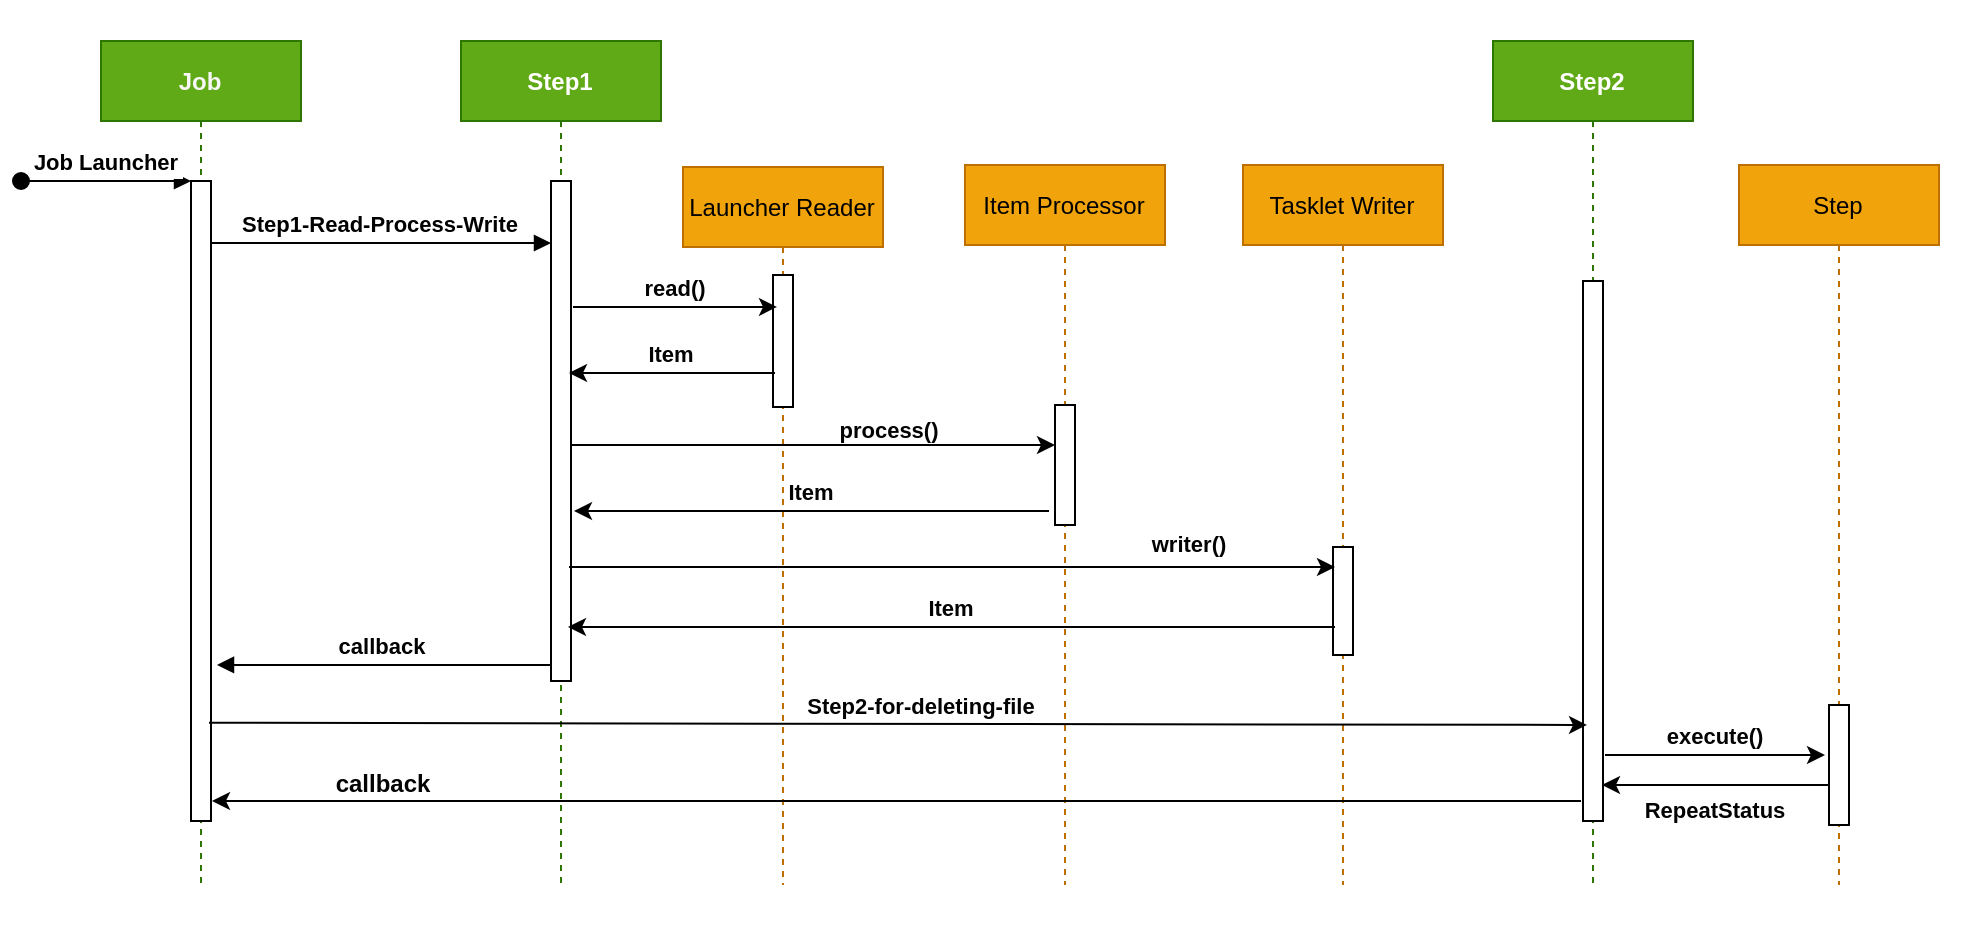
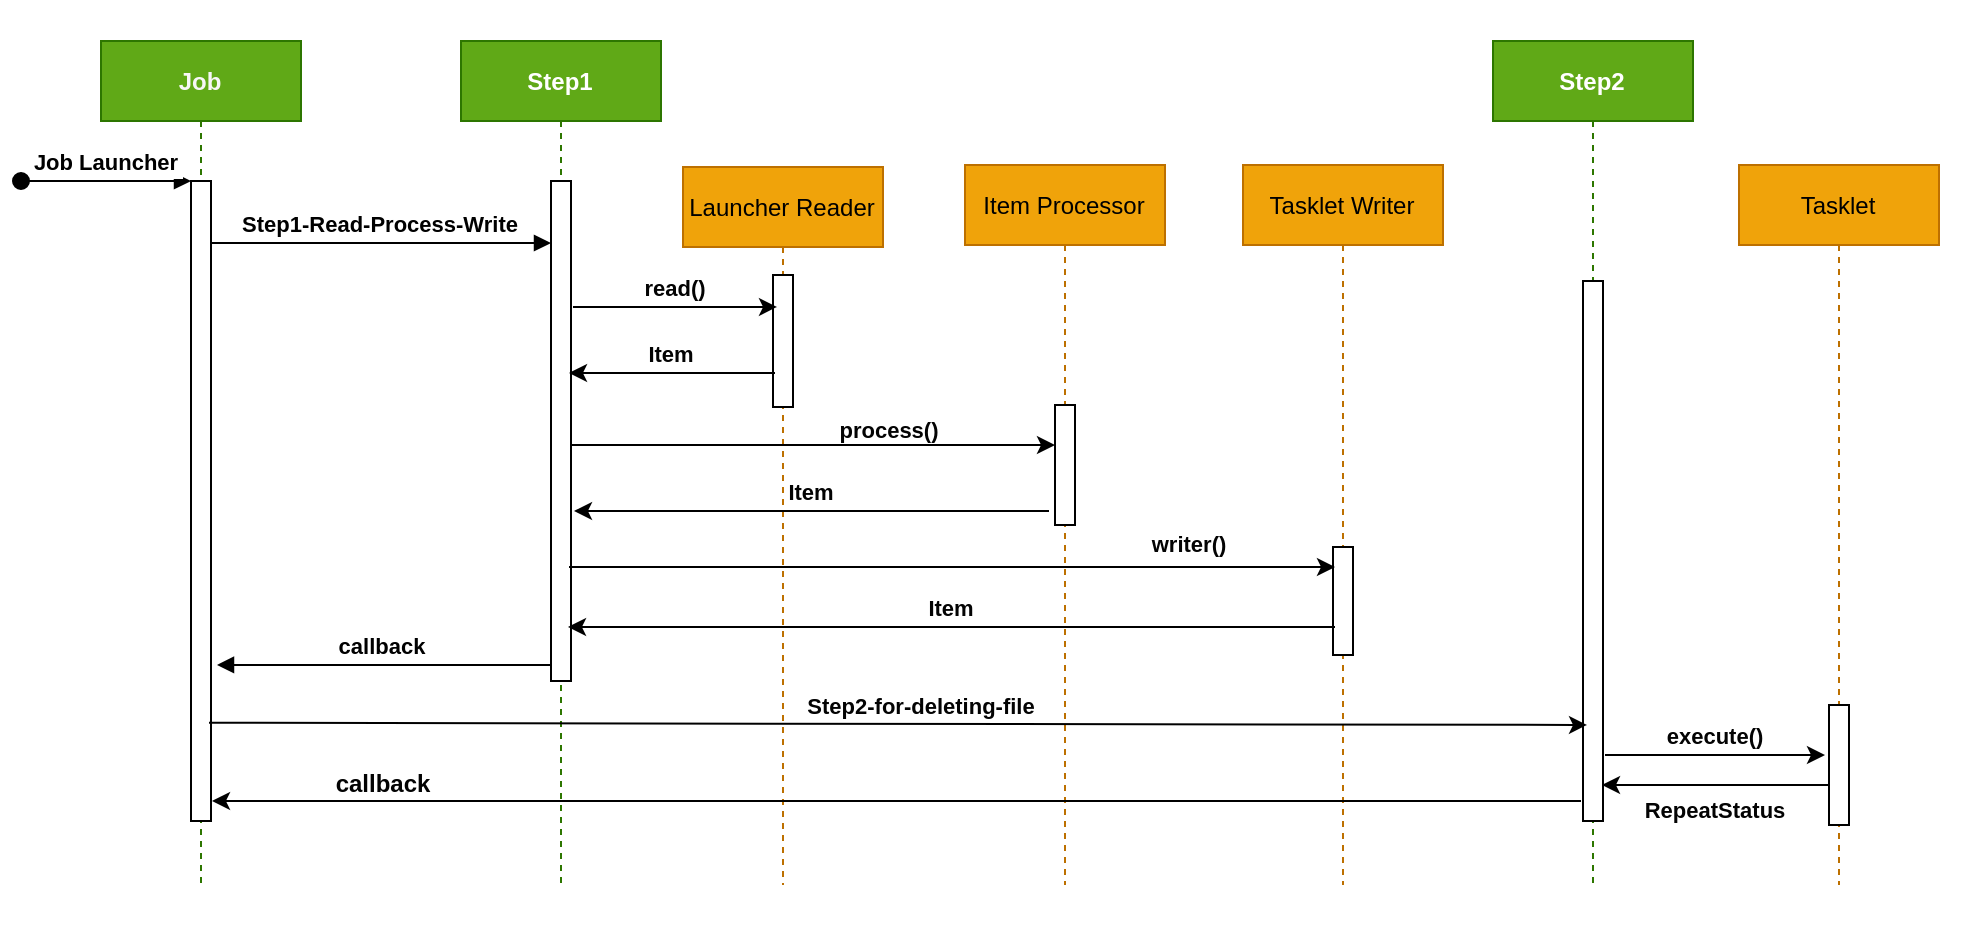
(1838, 206) -> (1838, 206)
